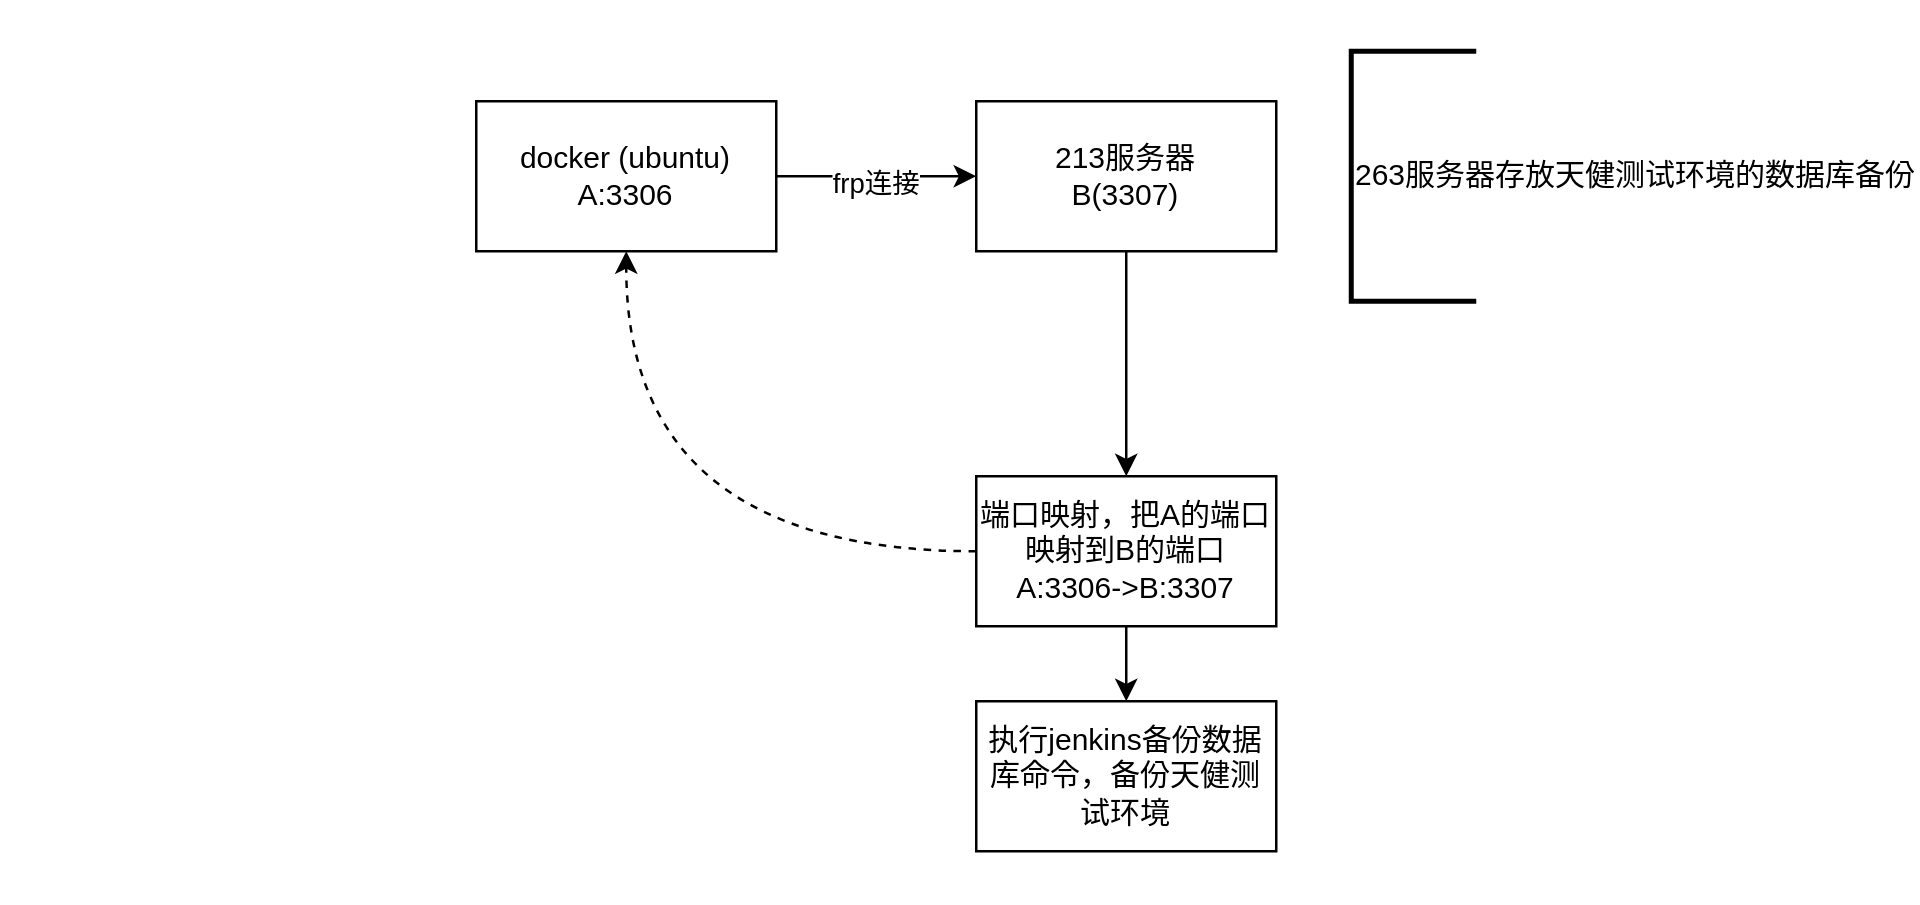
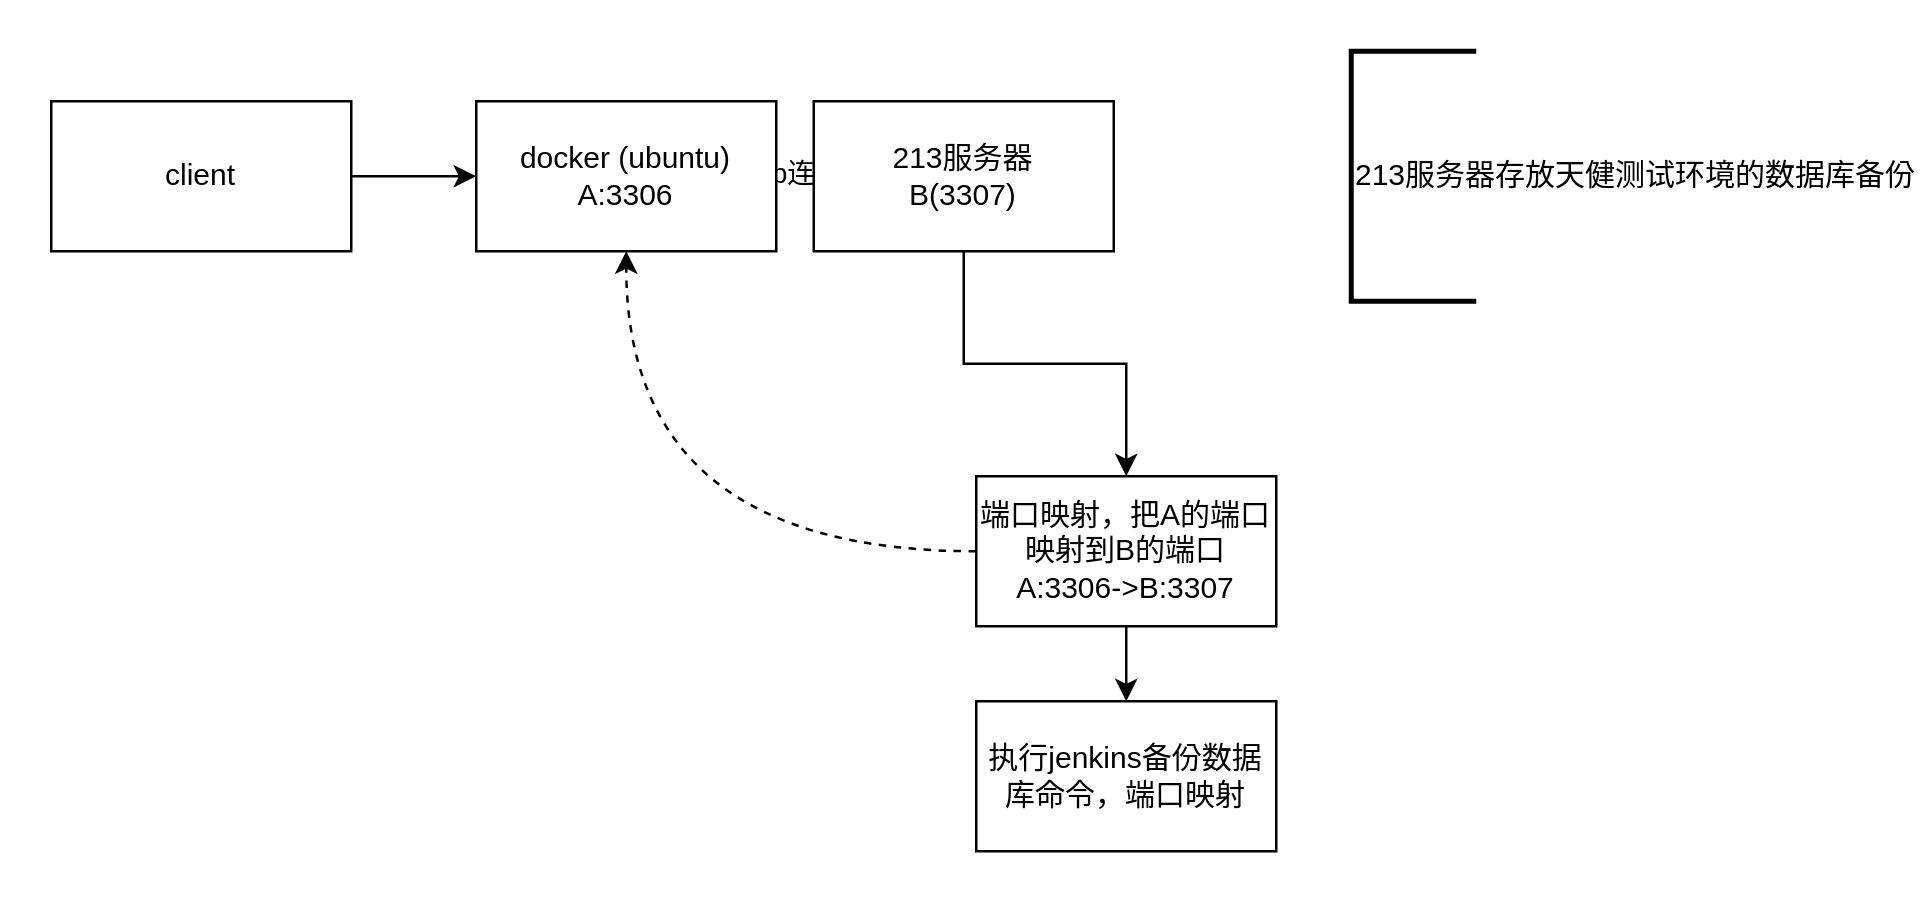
none -> (201, 176)
none -> (405, 176)
(1126, 176) -> (964, 176)
(1636, 176) -> (1636, 176)
(1126, 776) -> (1126, 776)
